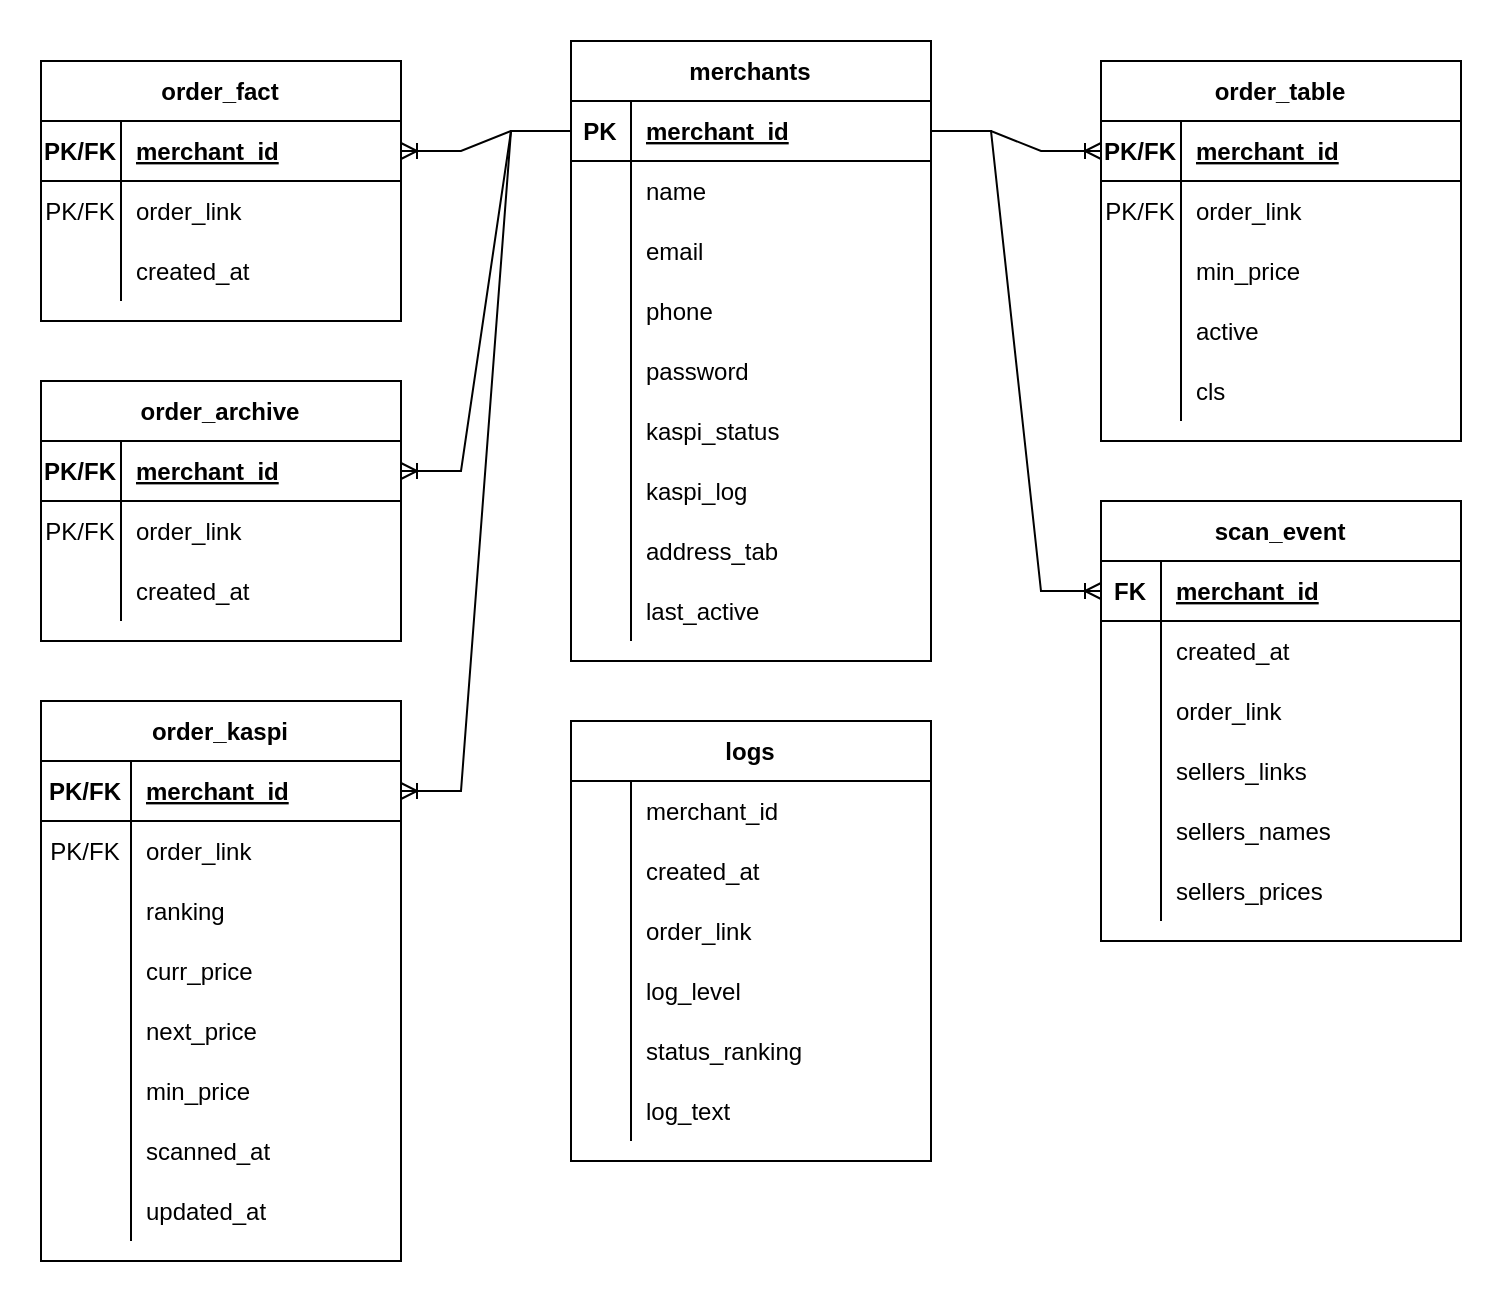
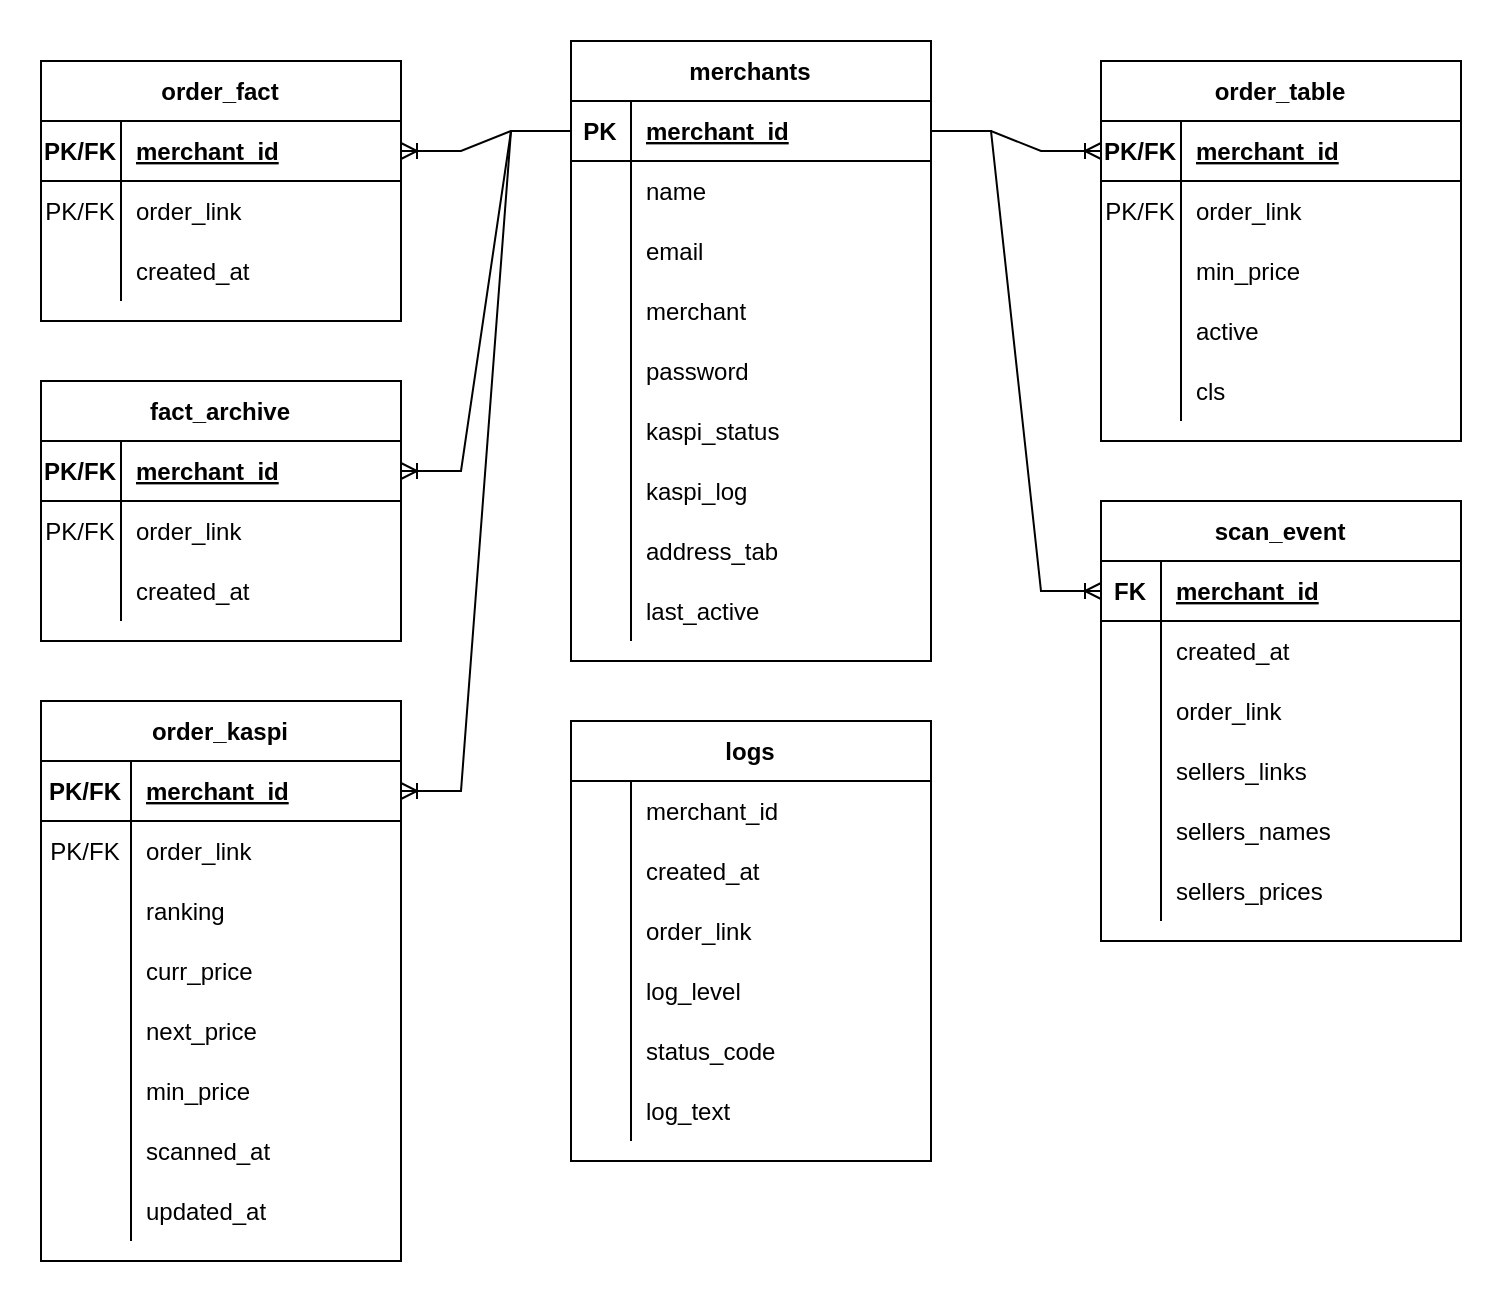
(680, 312) -> (700, 312)
(220, 412) -> (220, 412)
(737, 1052) -> (720, 1052)
